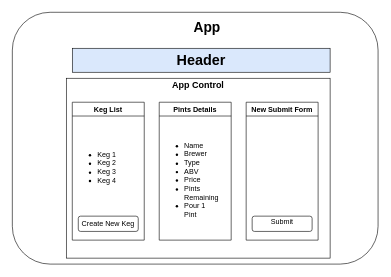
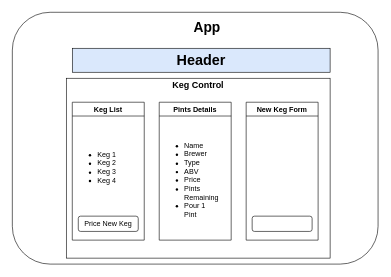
(198, 84) -> (198, 84)
(282, 110) -> (282, 110)
(282, 222) -> none
(108, 224) -> (108, 224)
